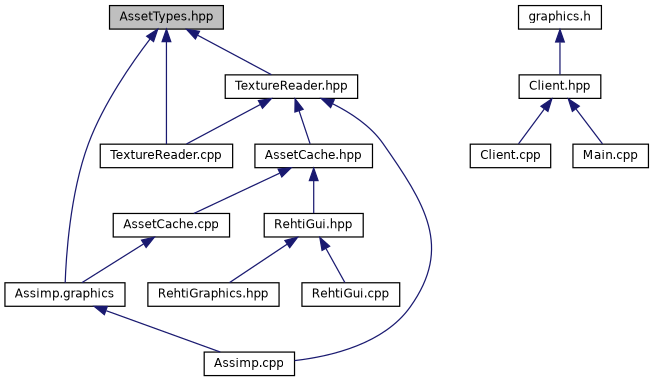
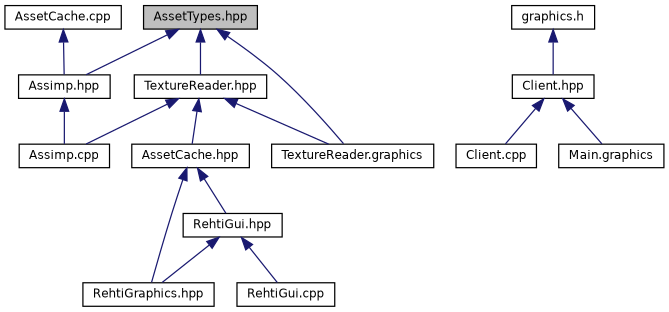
(166, 156) -> (353, 156)
(611, 156) -> (611, 156)
(237, 193) -> (167, 231)
(65, 295) -> (64, 87)
